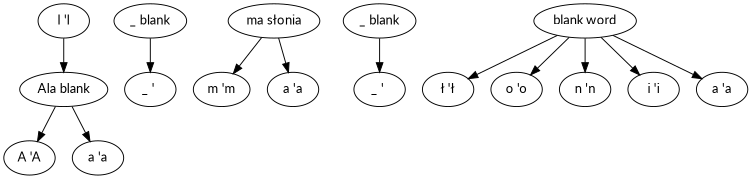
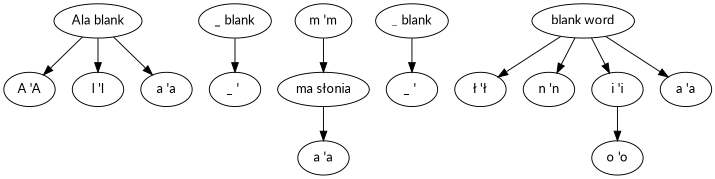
(64, 51) -> (98, 51)
(250, 52) -> (323, 51)
(553, 53) -> (617, 119)
